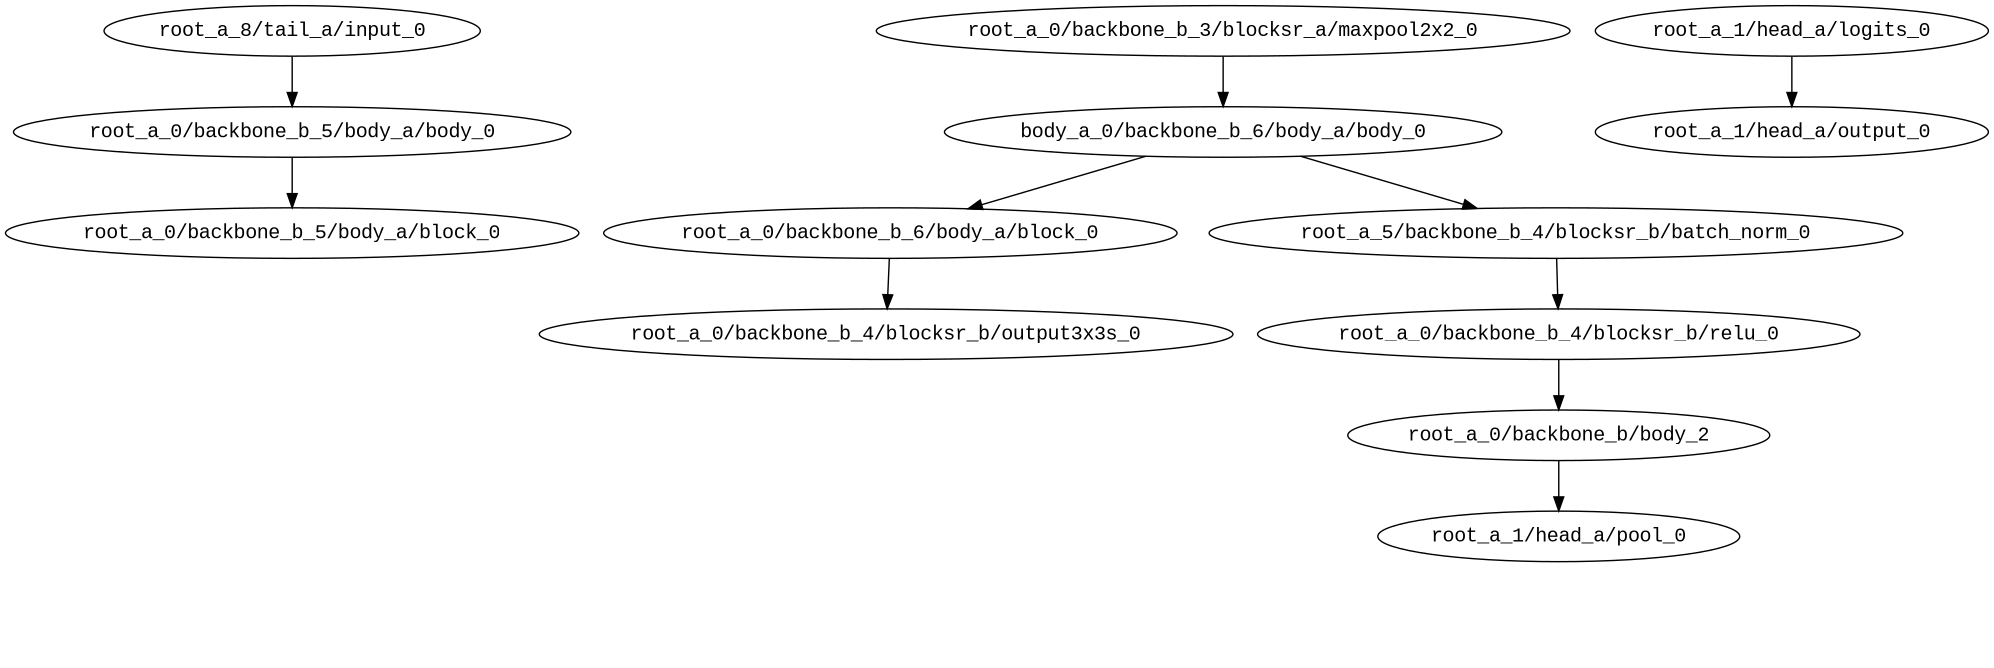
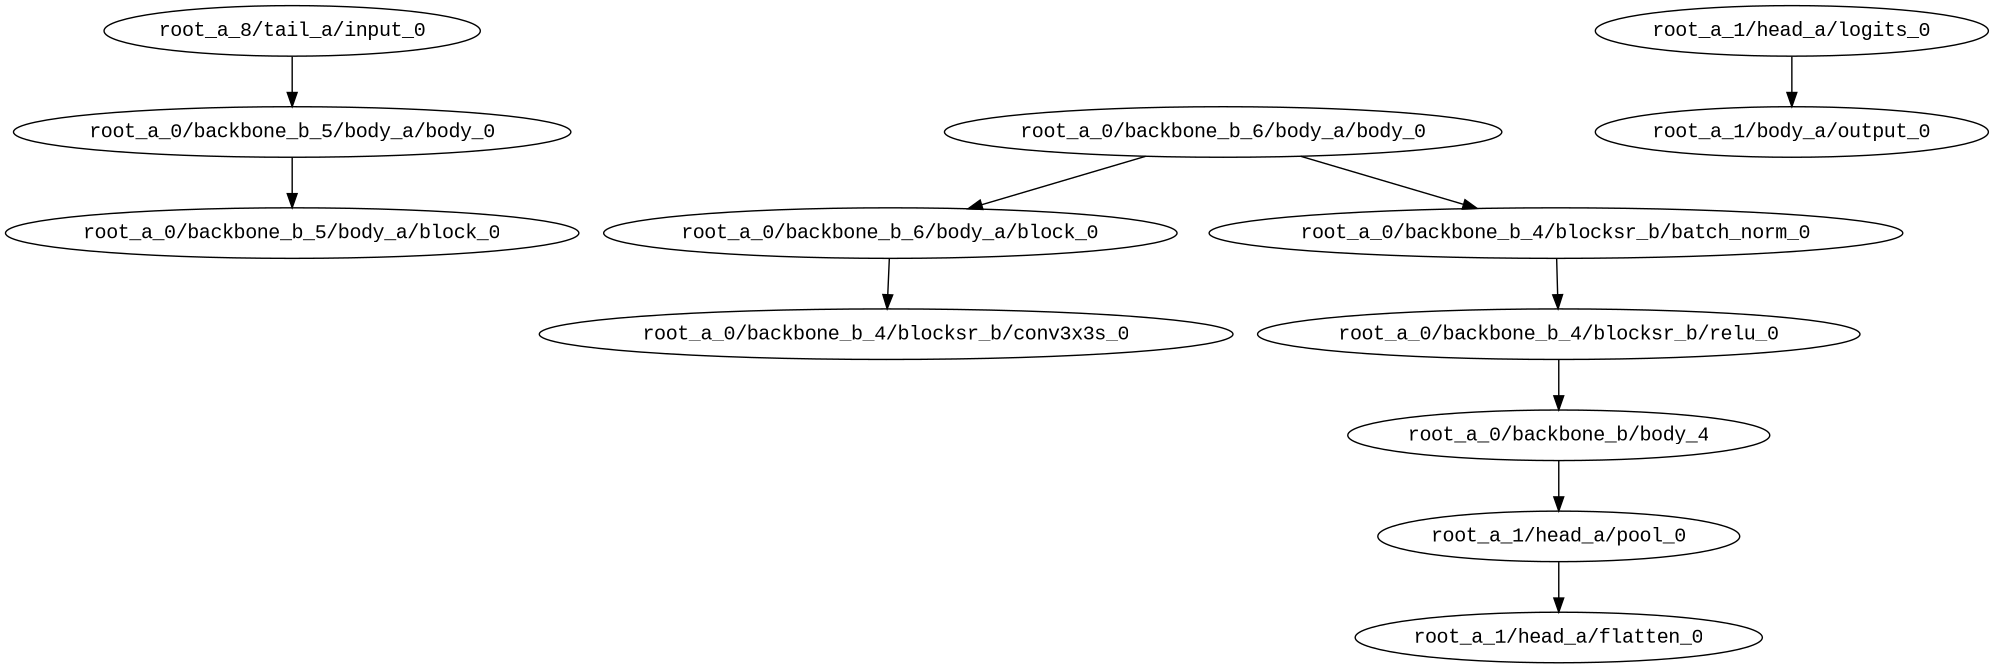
(1223, 31) -> none
(1223, 132) -> (1223, 132)
(1792, 132) -> (1792, 132)
(1556, 233) -> (1556, 233)
(886, 334) -> (886, 334)
(1559, 435) -> (1559, 435)
none -> (1559, 637)
